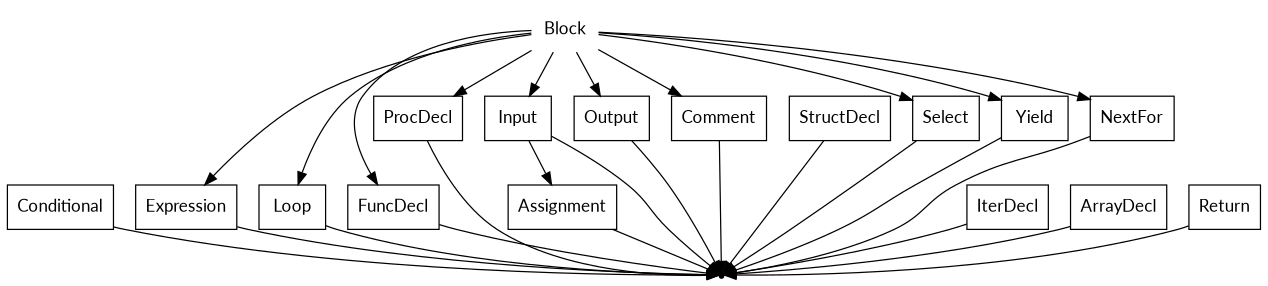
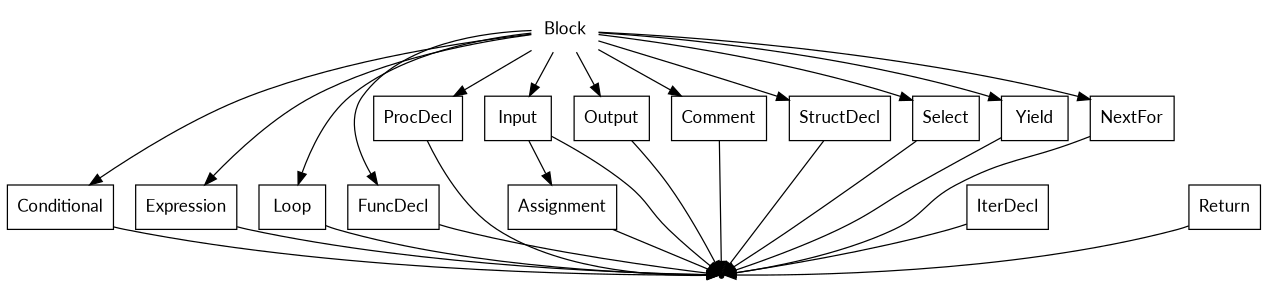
none -> (688, 68)
none -> (306, 78)
(1119, 207) -> none
